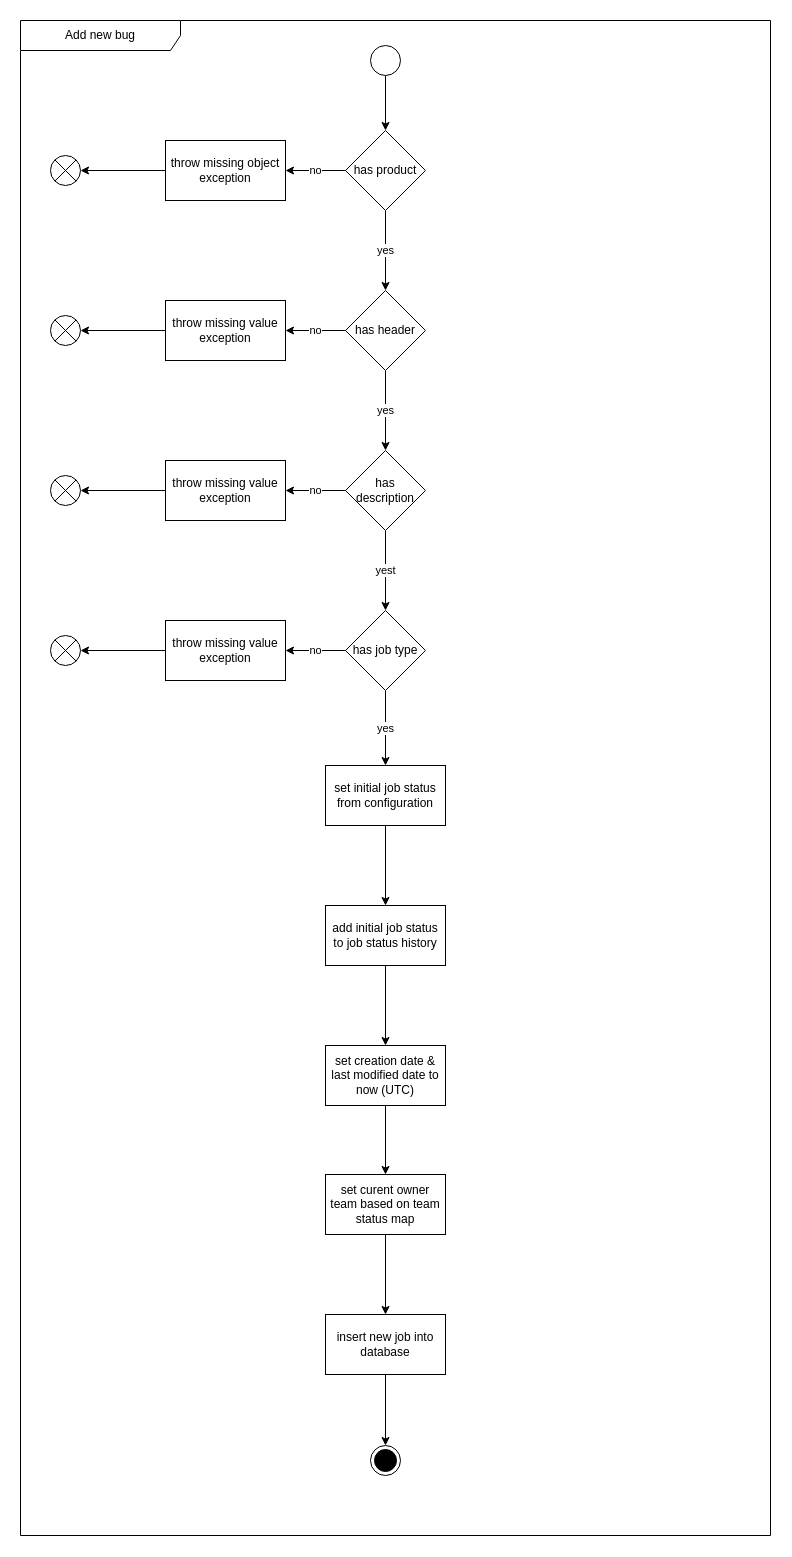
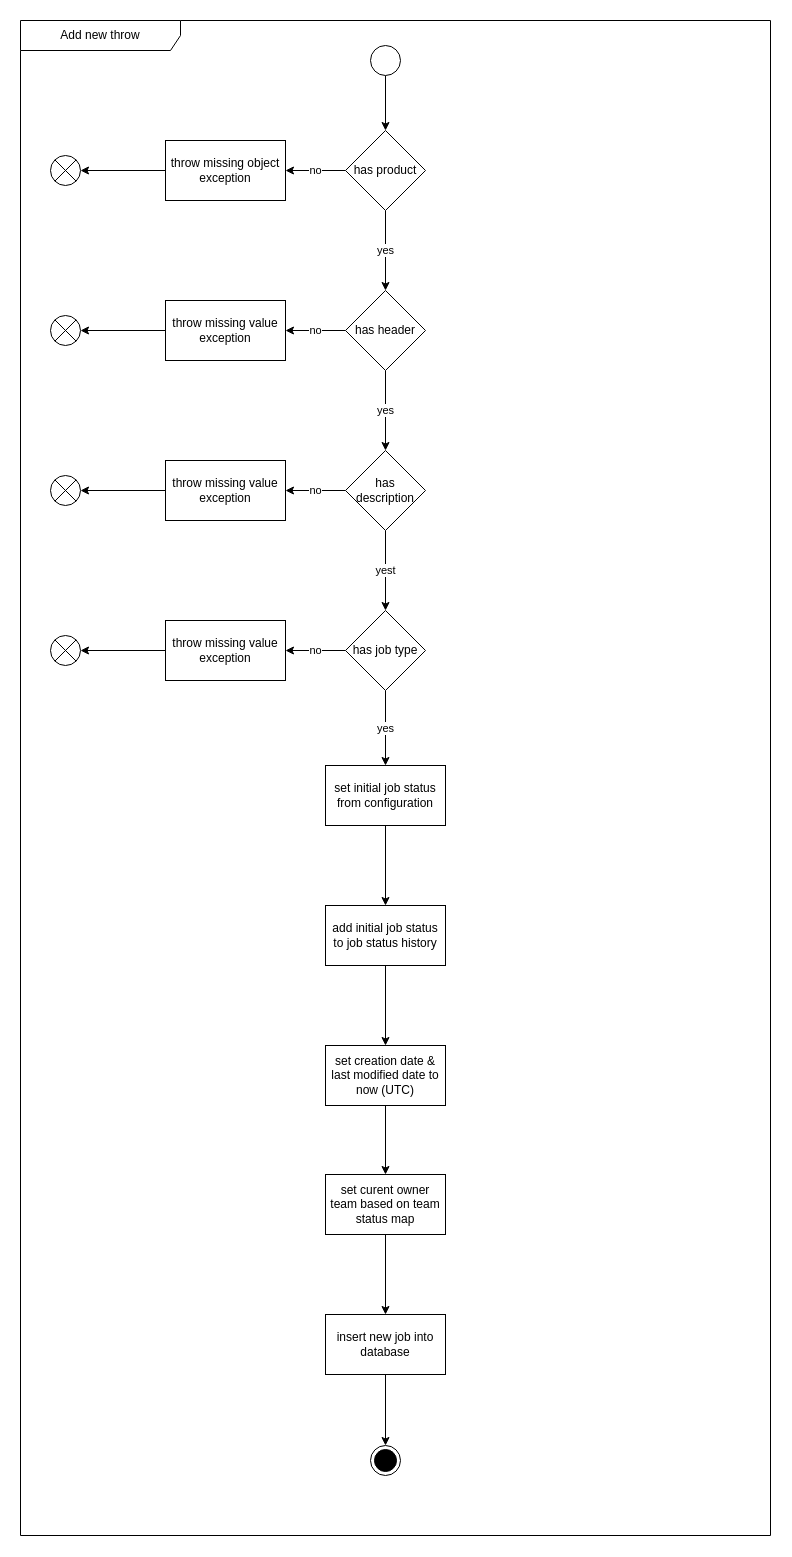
(101, 36) -> (101, 36)
